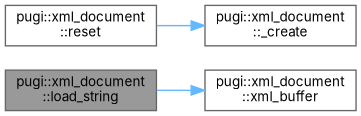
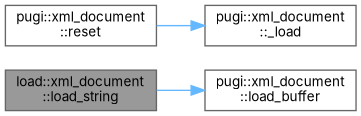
(281, 26) -> (281, 26)
(81, 90) -> (81, 90)
(281, 90) -> (281, 90)
